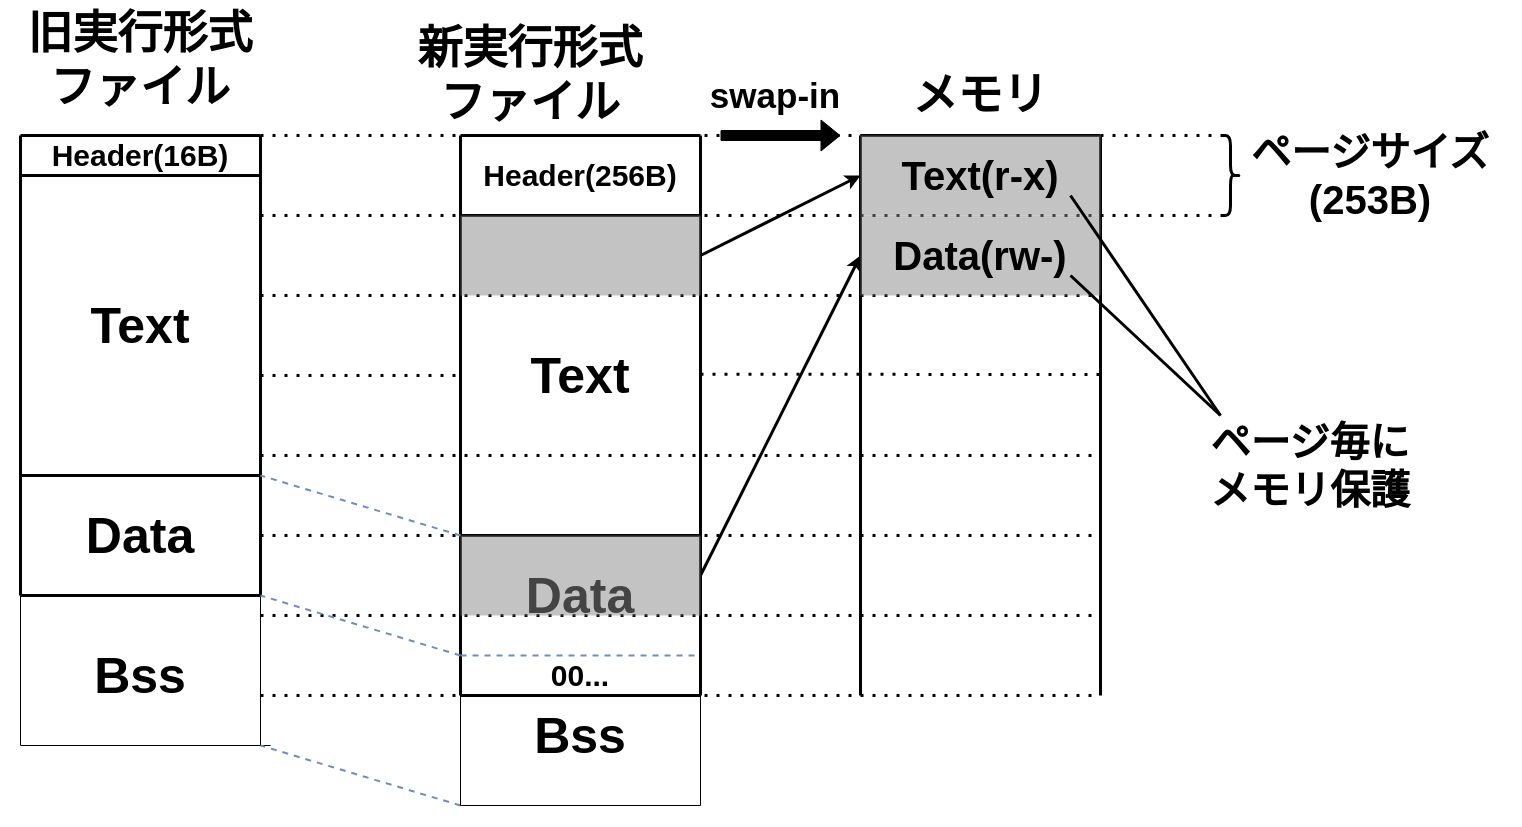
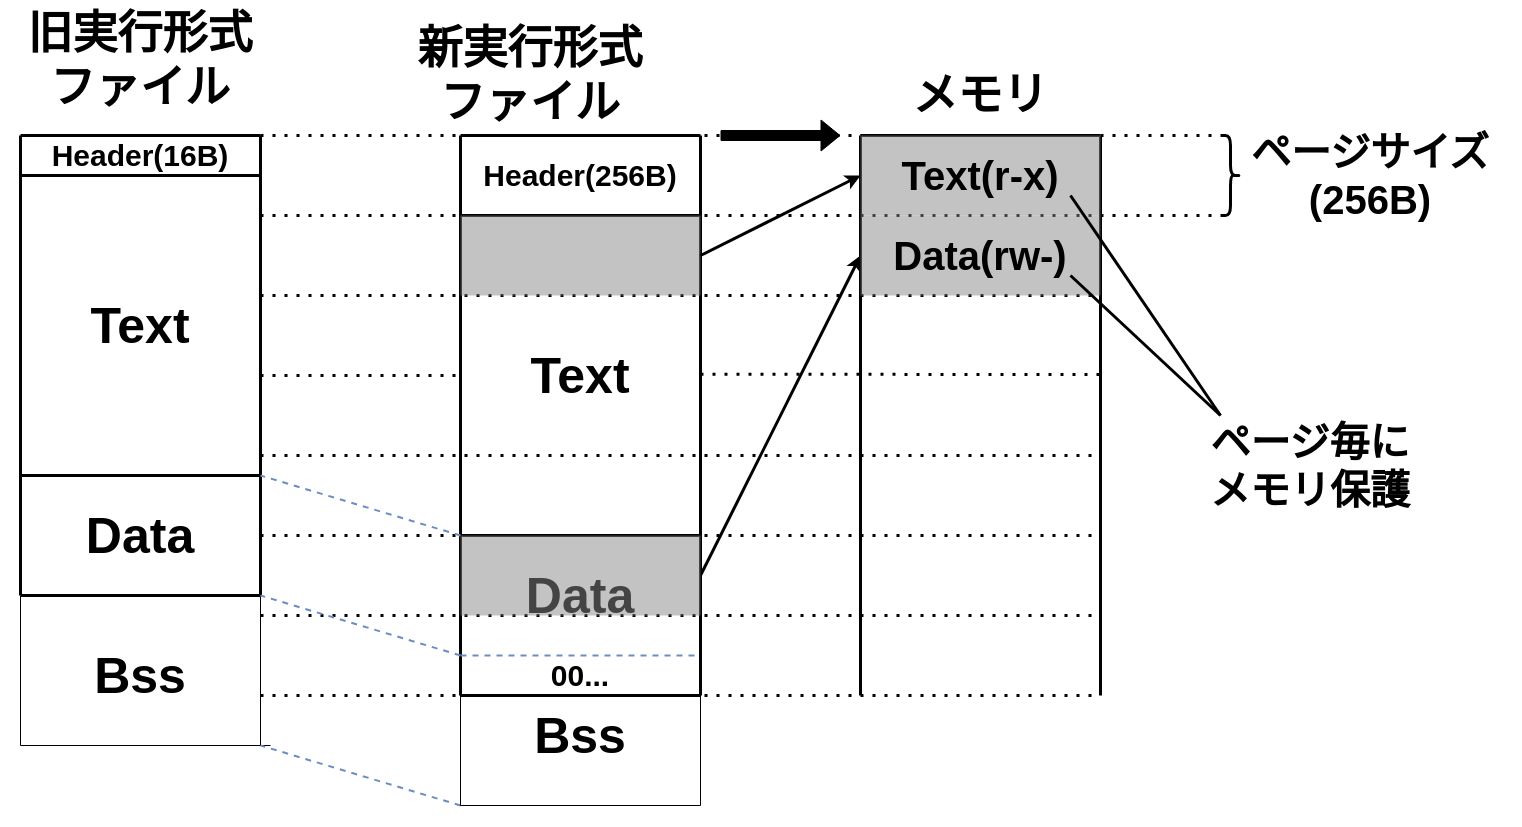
(776, 96) -> none
(1371, 176) -> (1371, 176)
